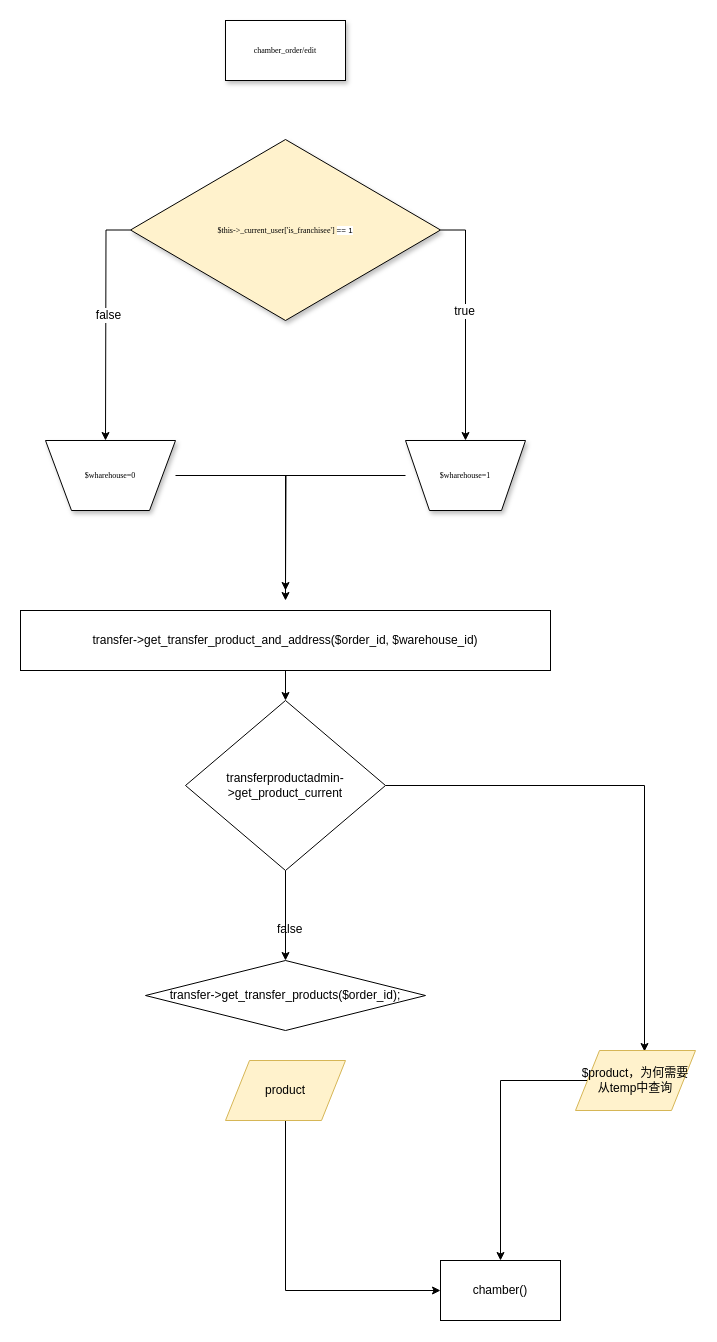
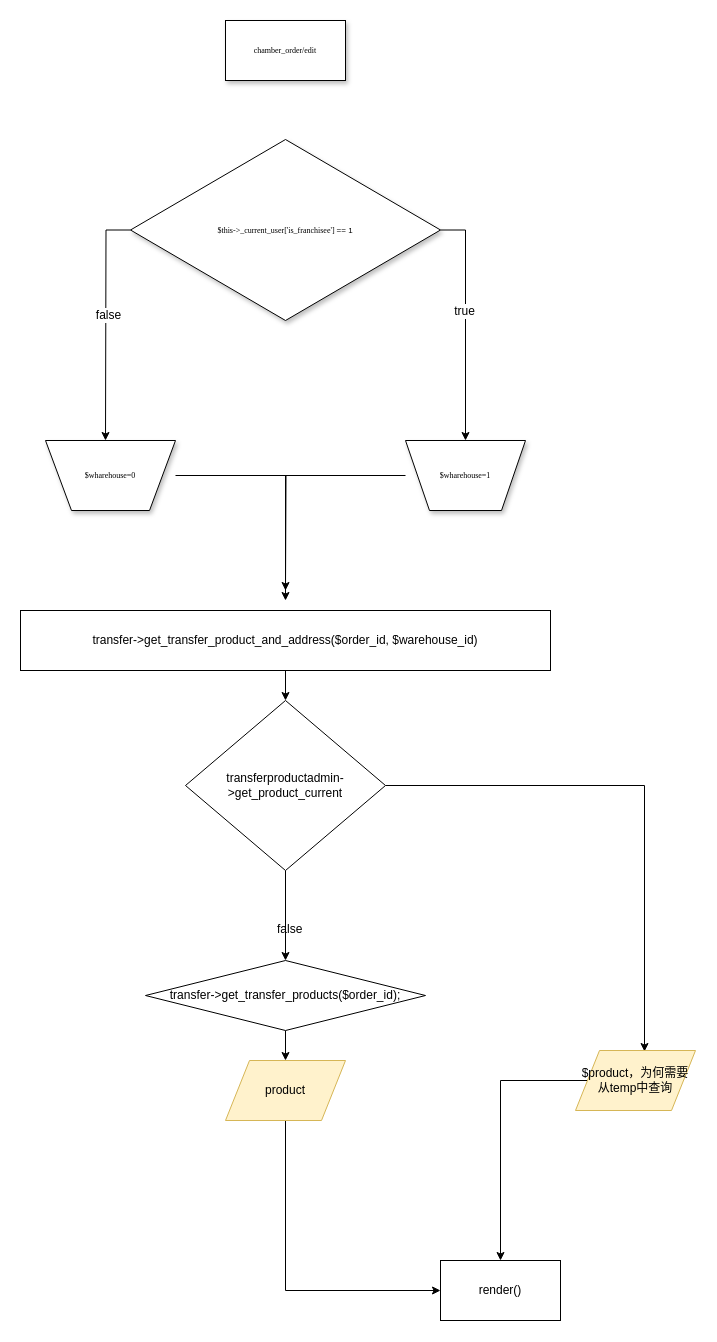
(286, 230) -> (286, 230)
none -> (286, 1050)
(501, 1291) -> (501, 1291)
